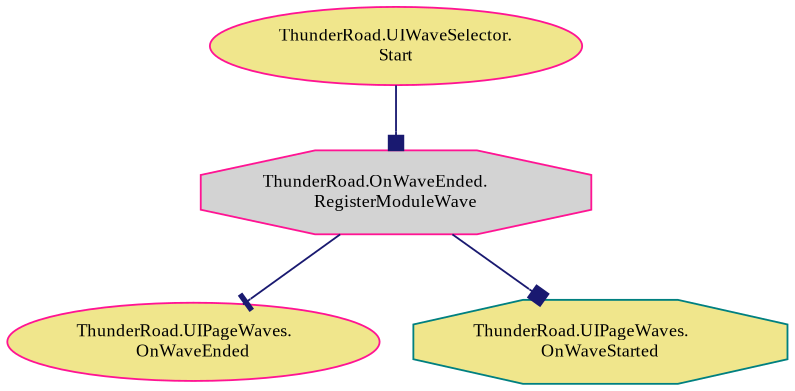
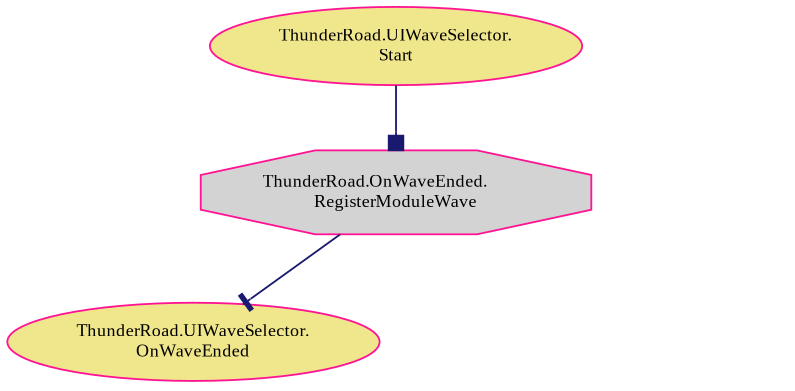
(193, 342) -> (193, 342)
(600, 342) -> none
